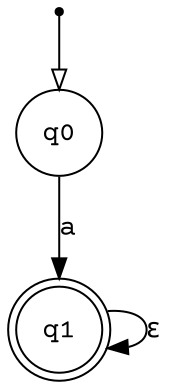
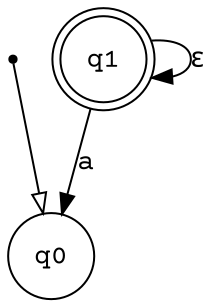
(59, 217) -> (79, 152)
